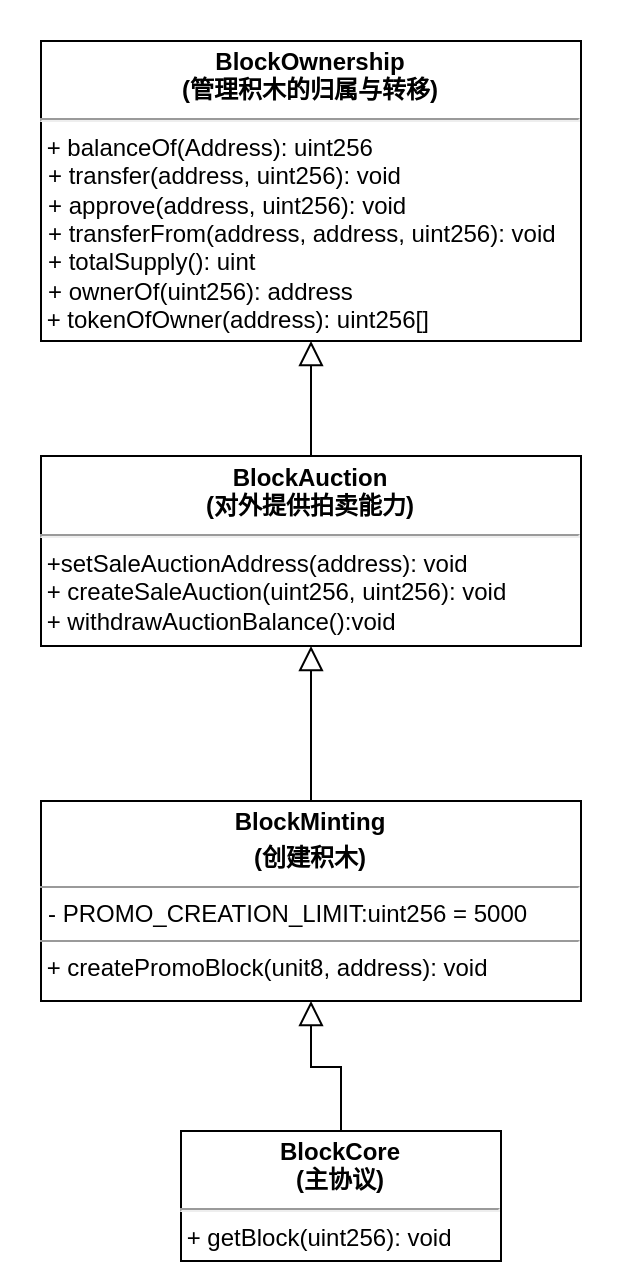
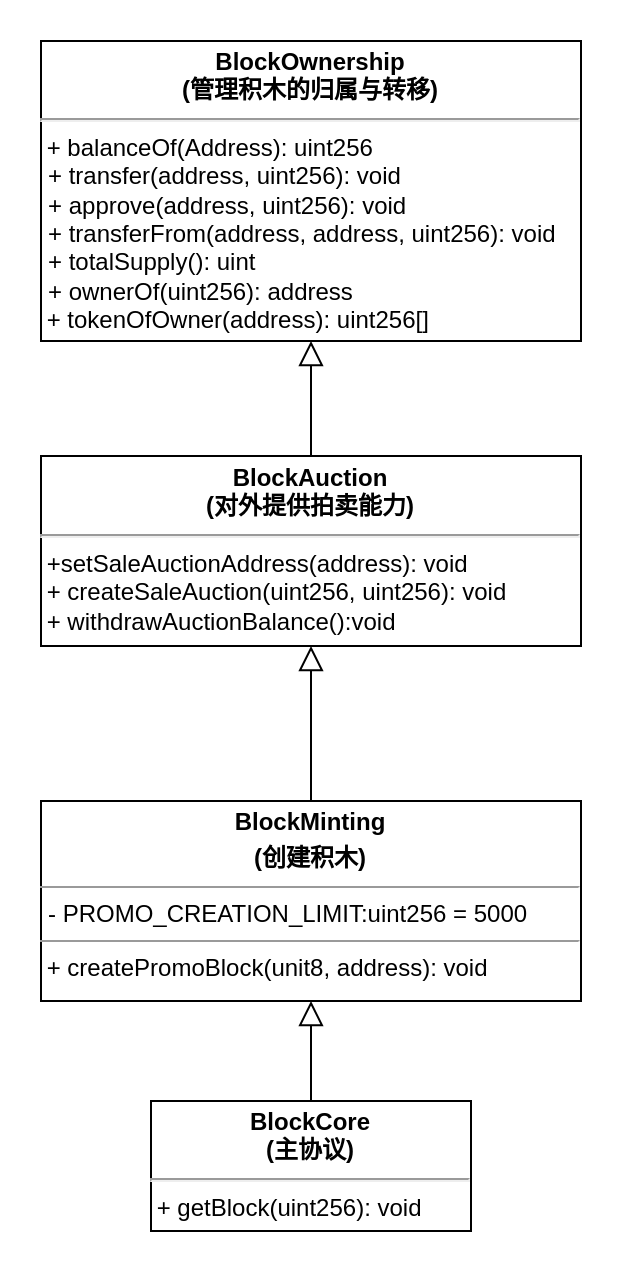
(341, 1196) -> (311, 1166)
